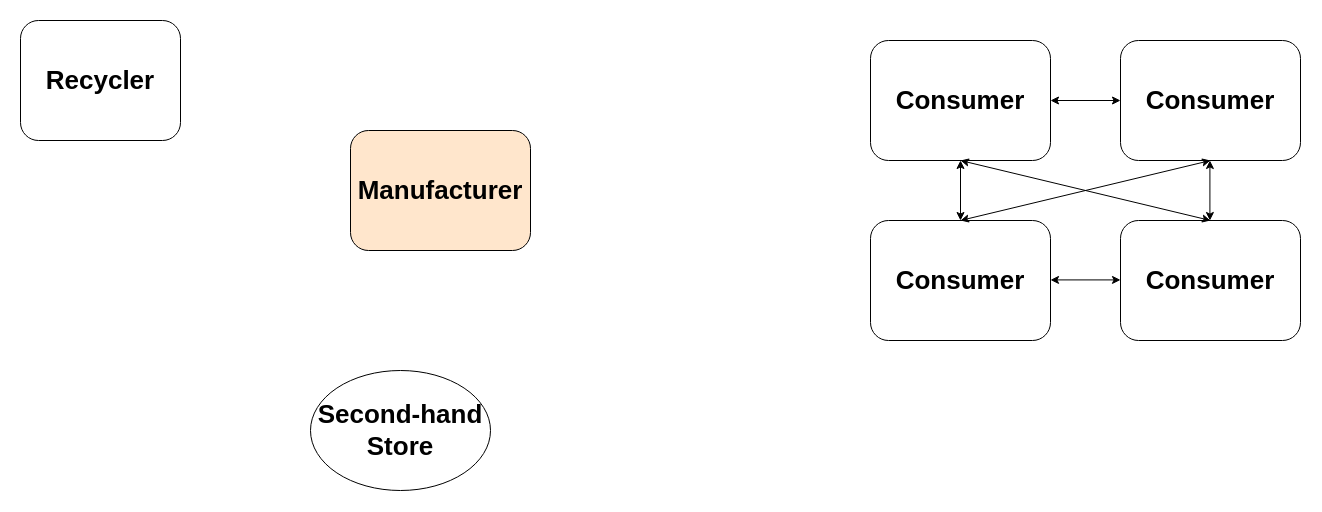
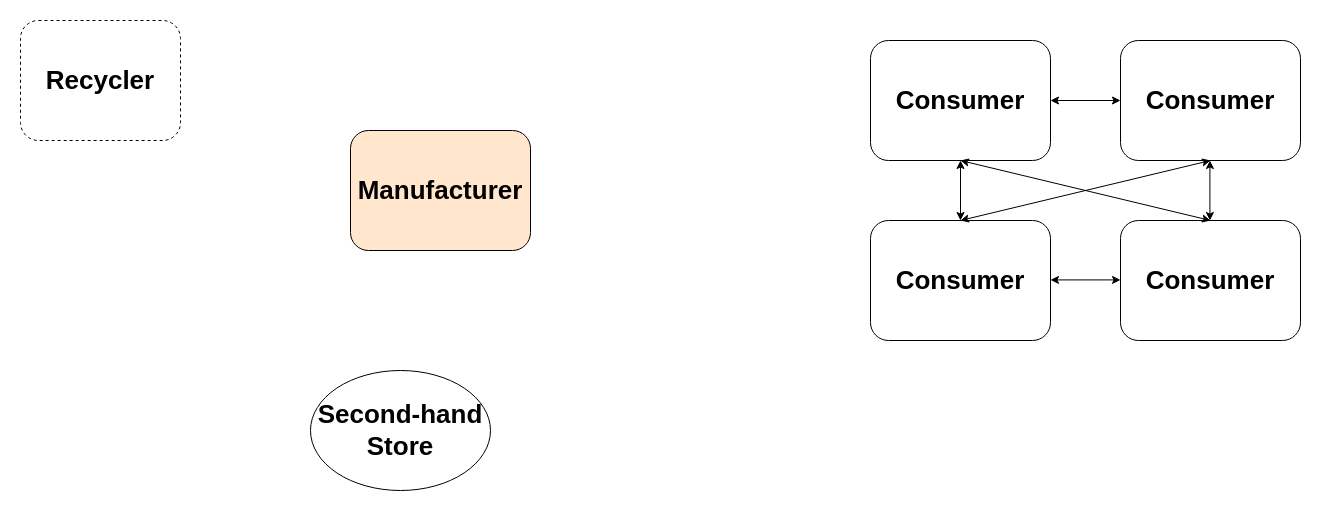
(101, 81) -> (101, 81)
